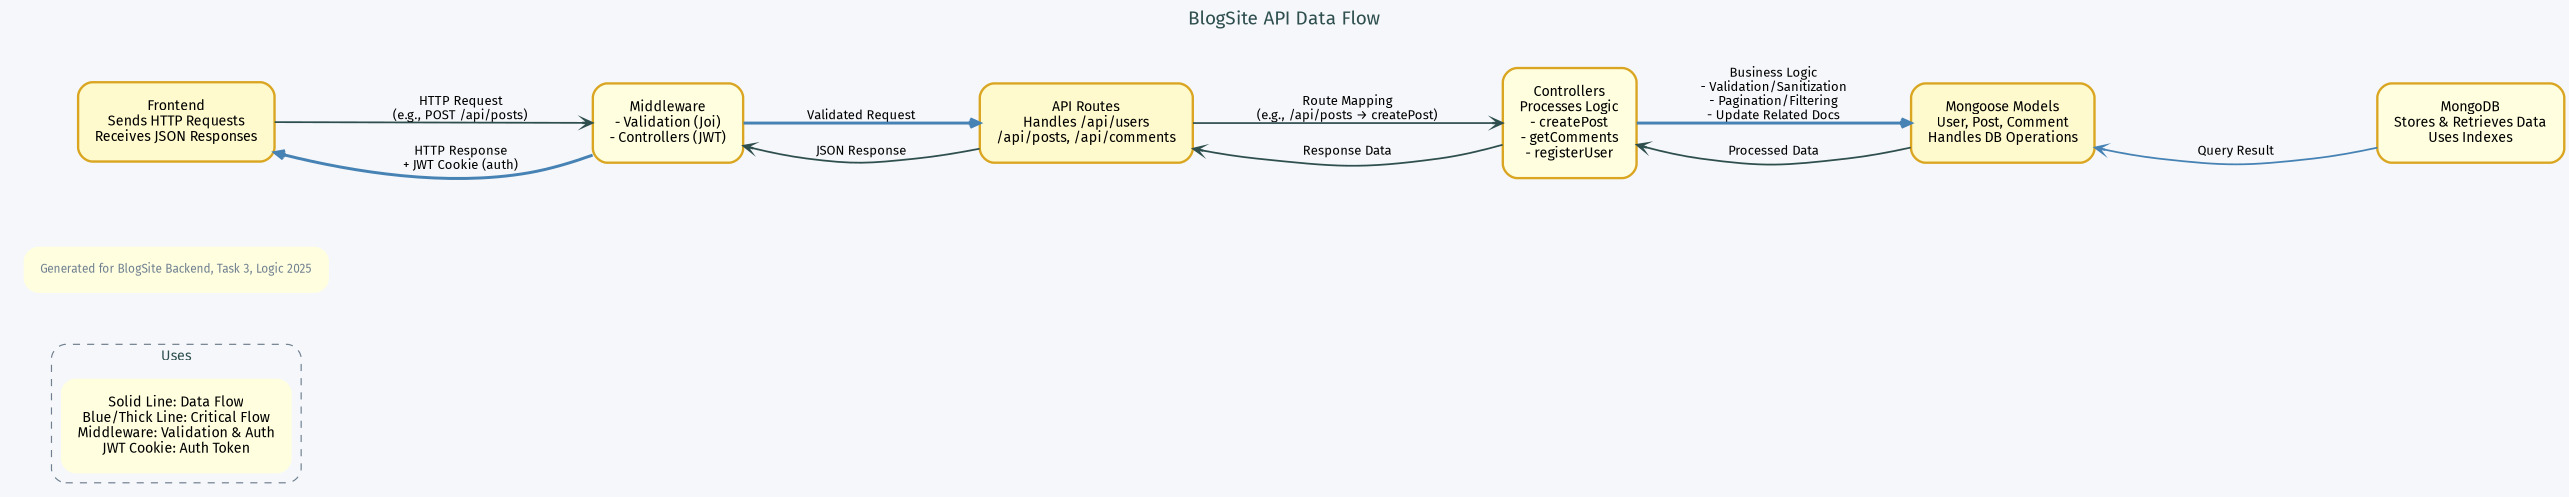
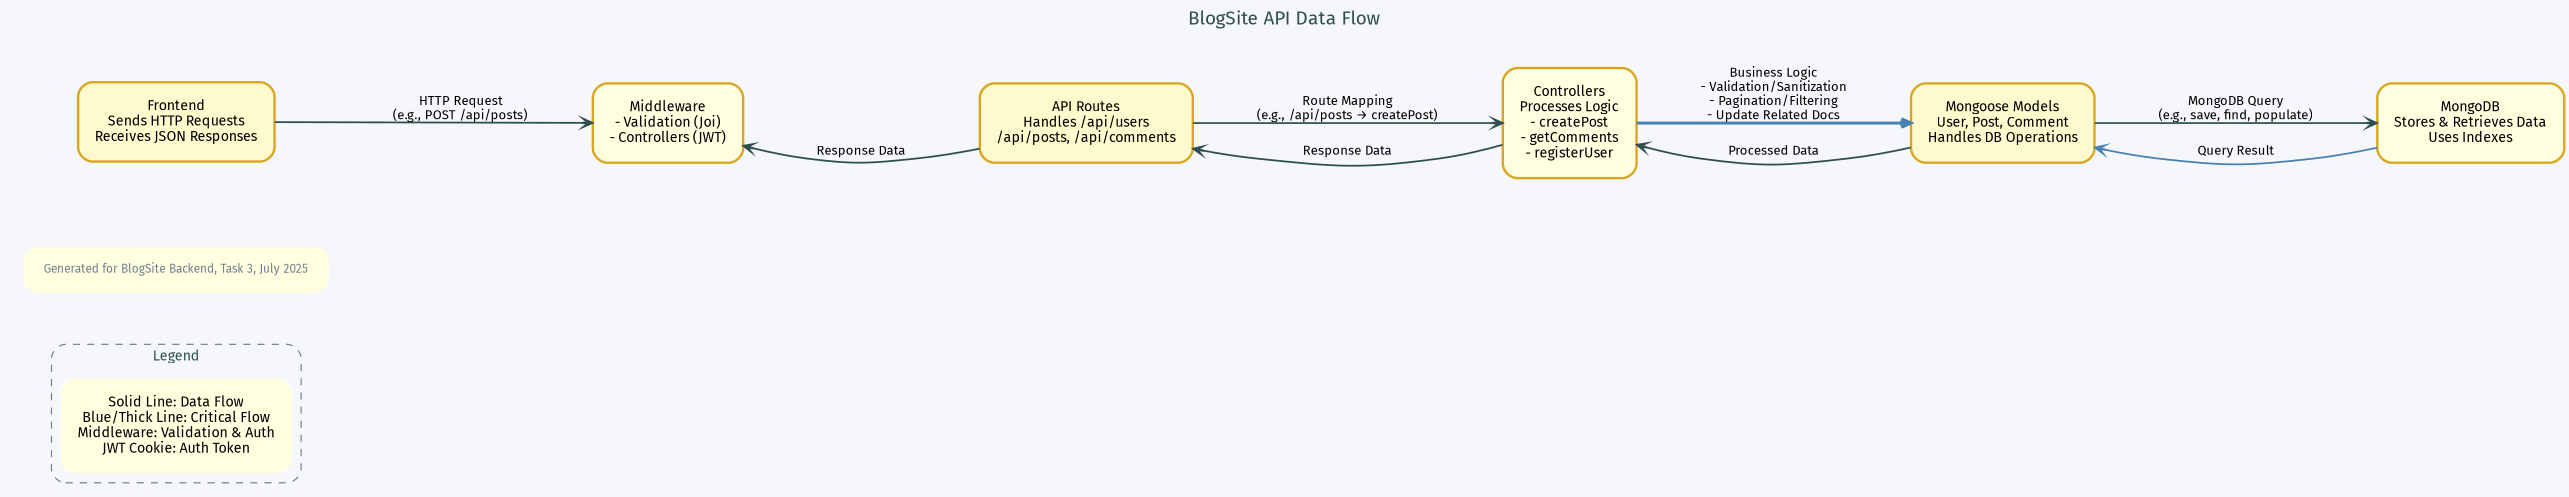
(857, 123) -> none
none -> (2231, 123)
(861, 151) -> (861, 151)
(439, 178) -> none
(176, 270) -> (176, 270)
(176, 357) -> (176, 357)
